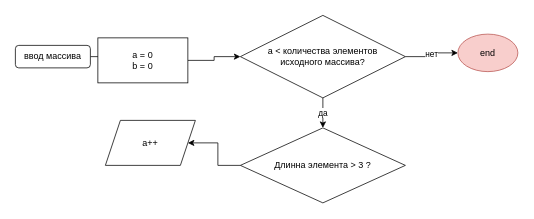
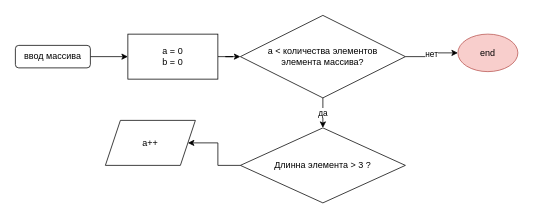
(323, 57) -> (323, 57)
(143, 60) -> (173, 57)
